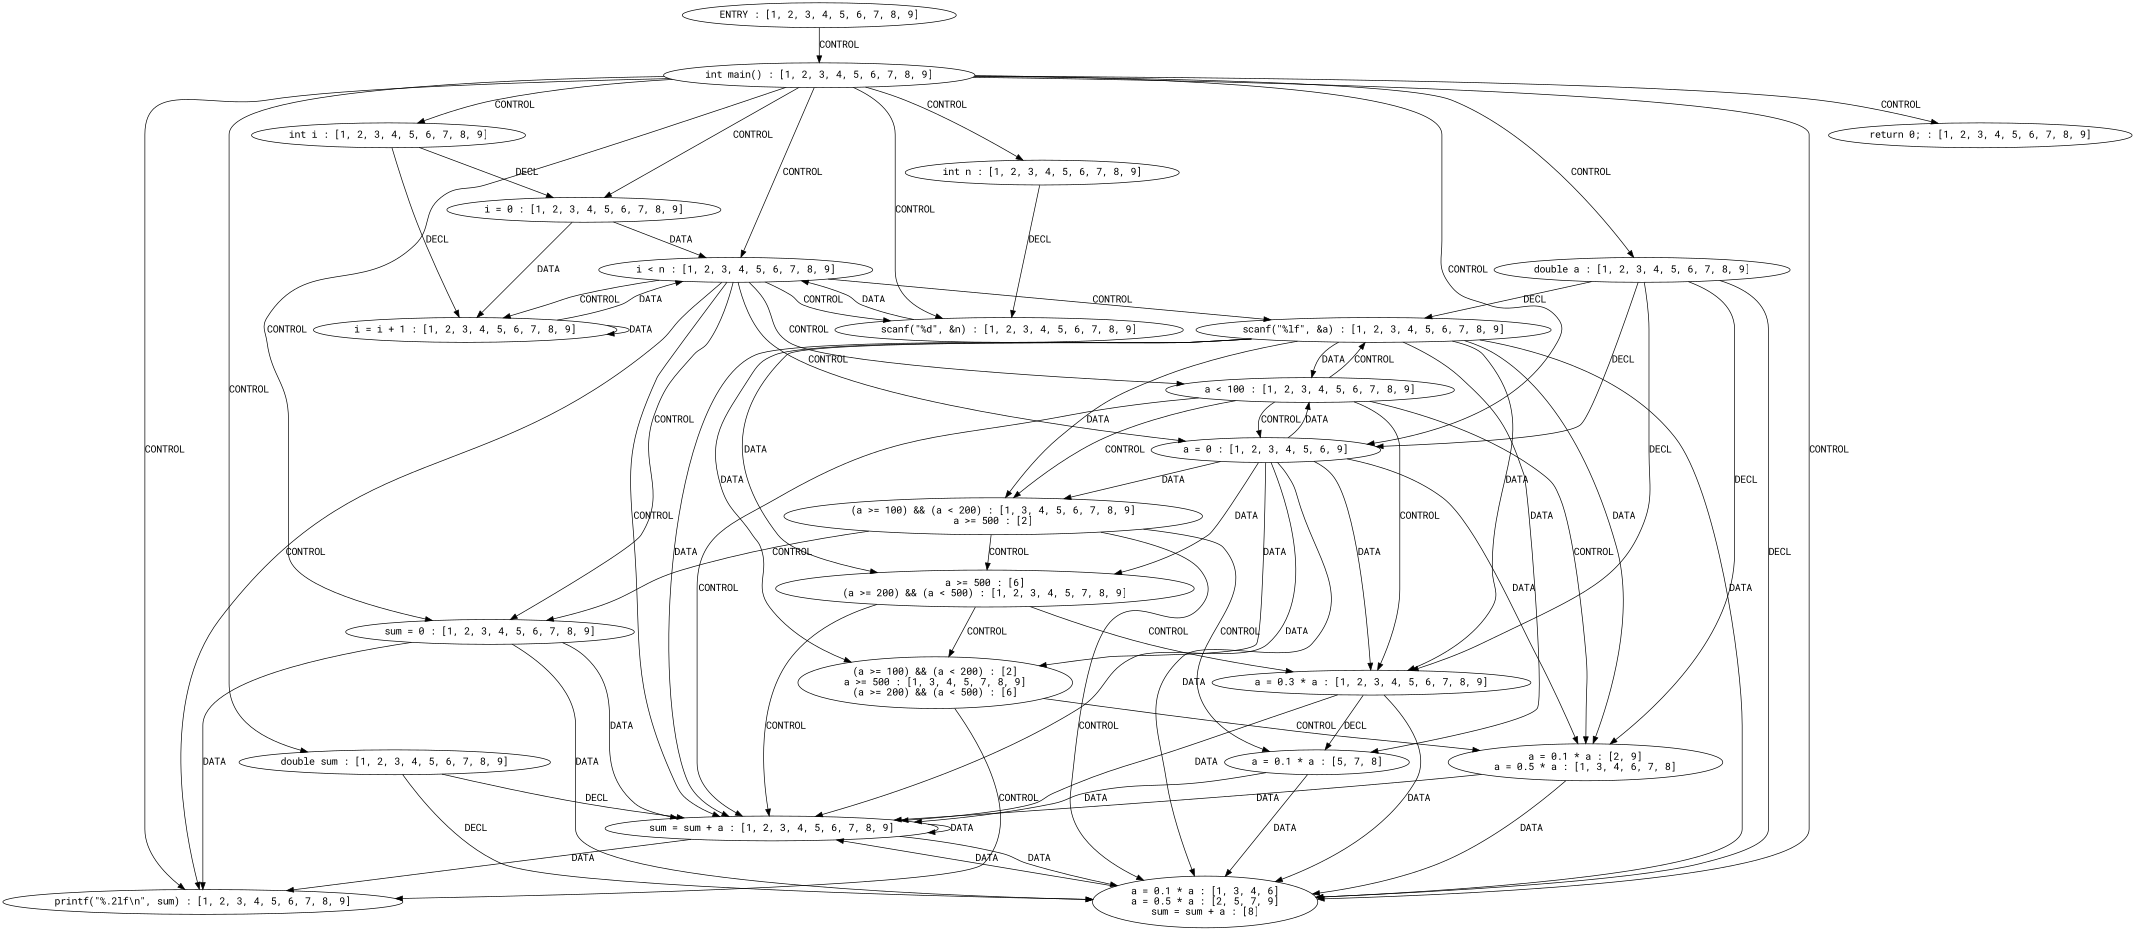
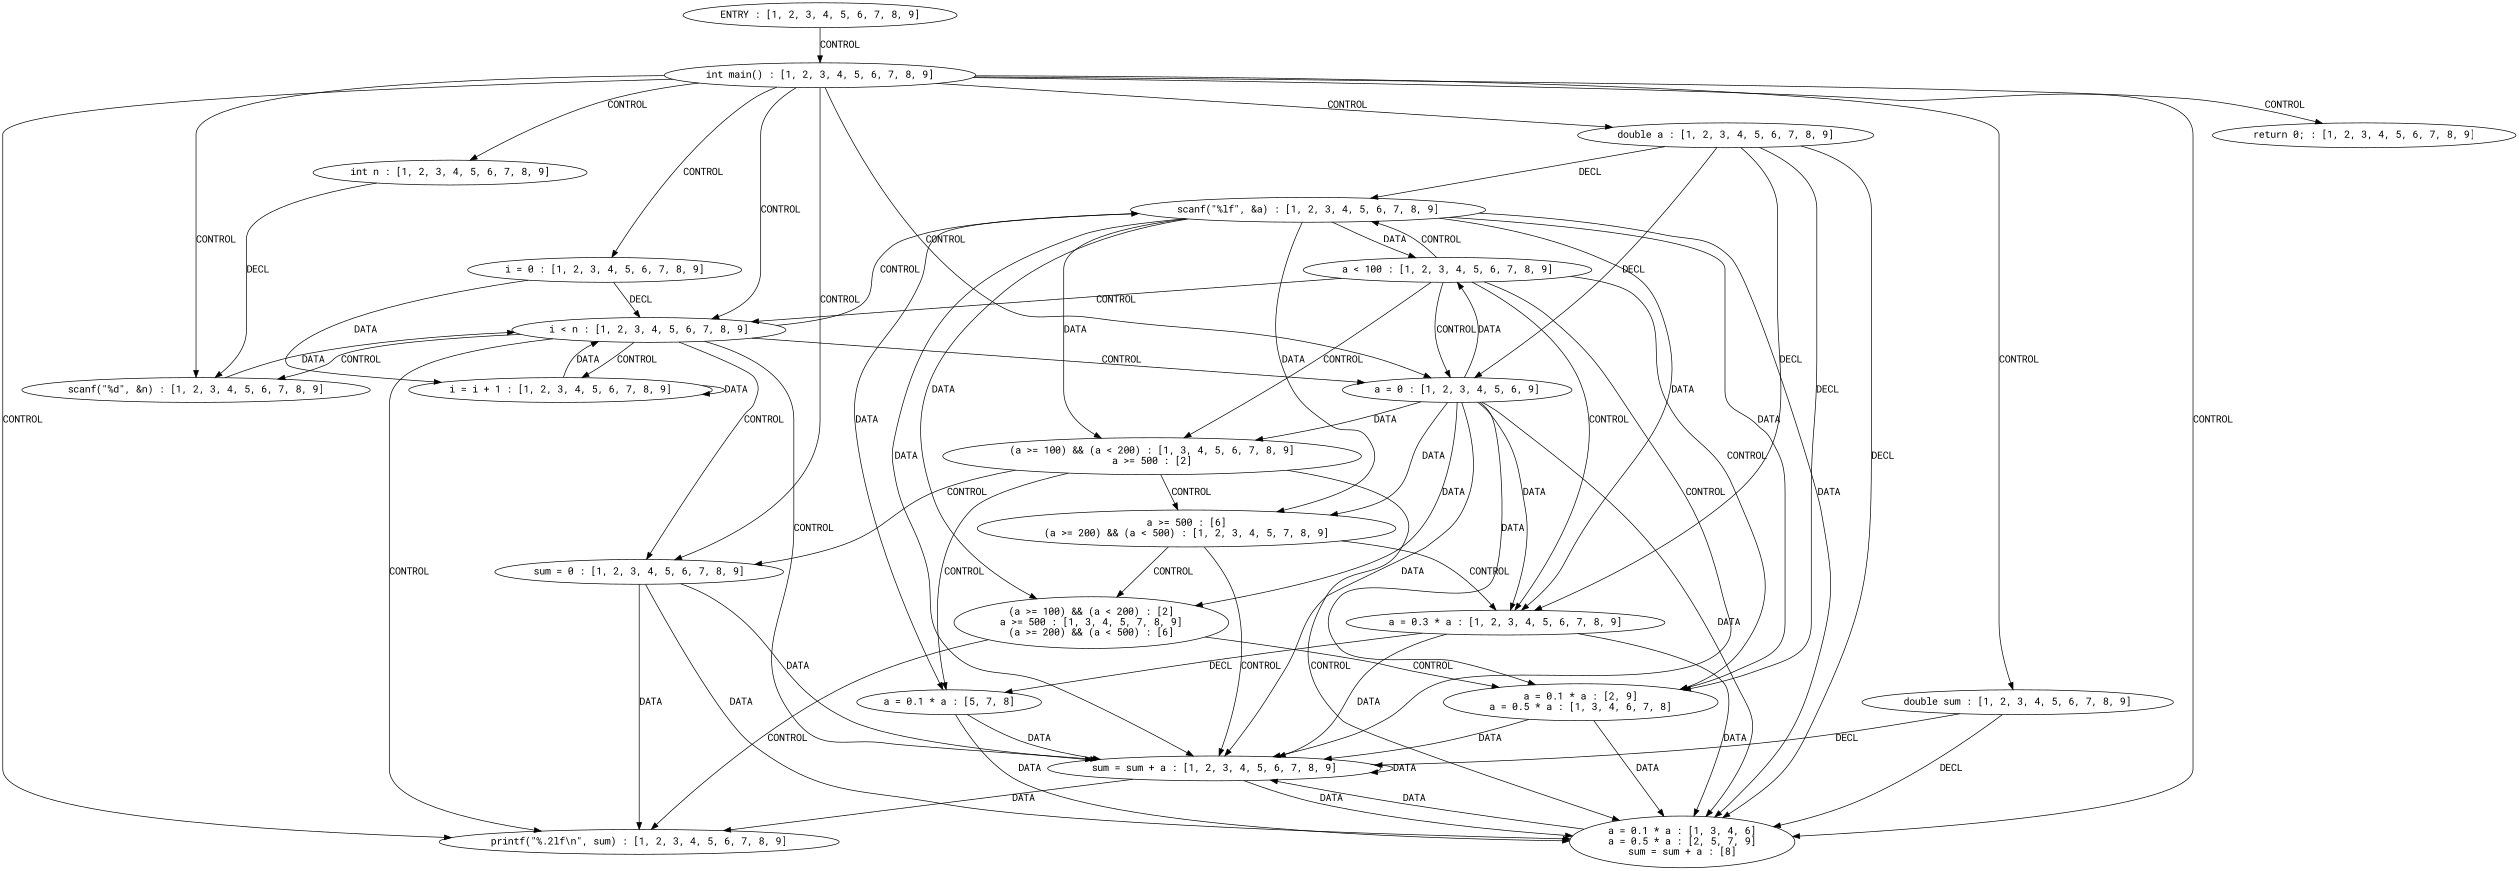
(389, 135) -> none
(681, 240) -> (641, 300)
(945, 368) -> (1050, 300)
